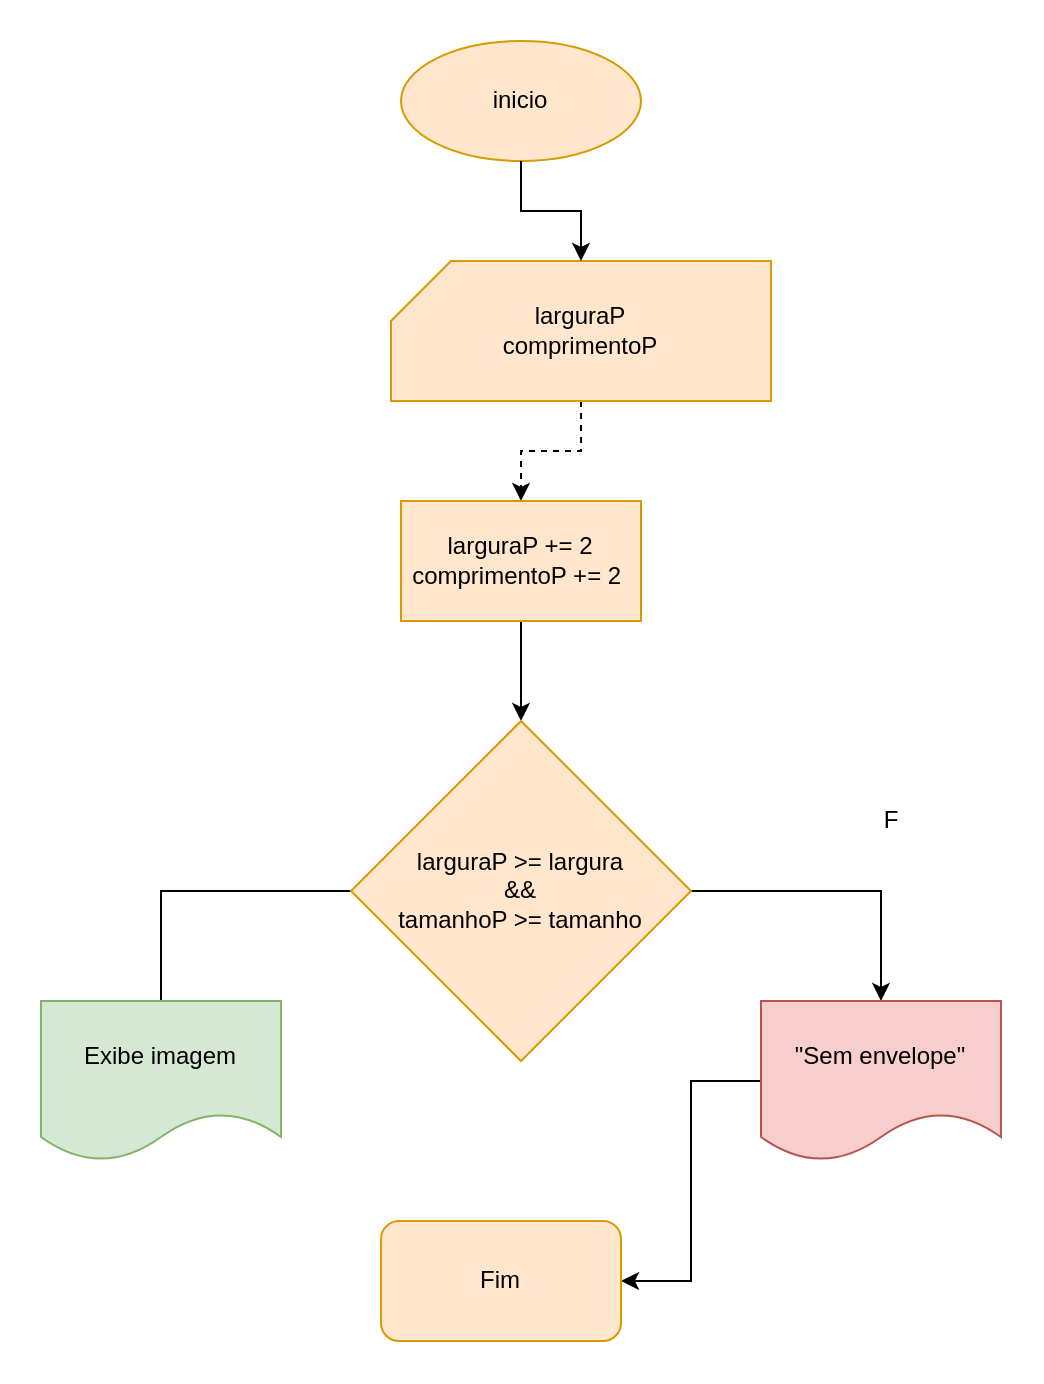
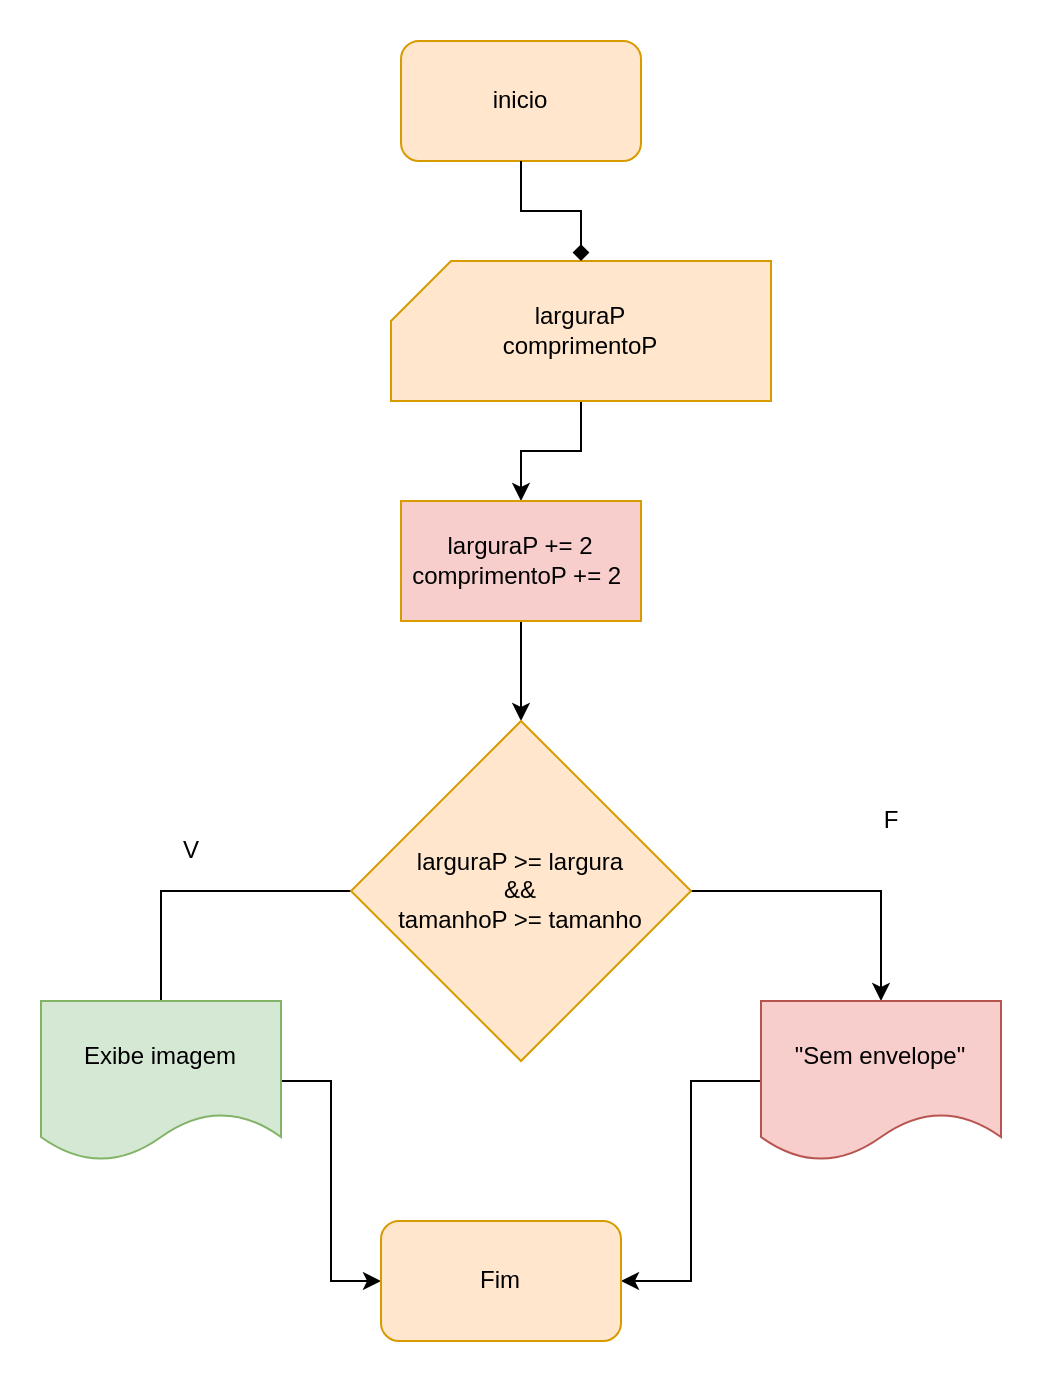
(521, 101) -> (521, 101)
(581, 246) -> (581, 245)
(557, 451) -> (557, 451)
(521, 561) -> (521, 561)
none -> (191, 851)
none -> (331, 1174)
